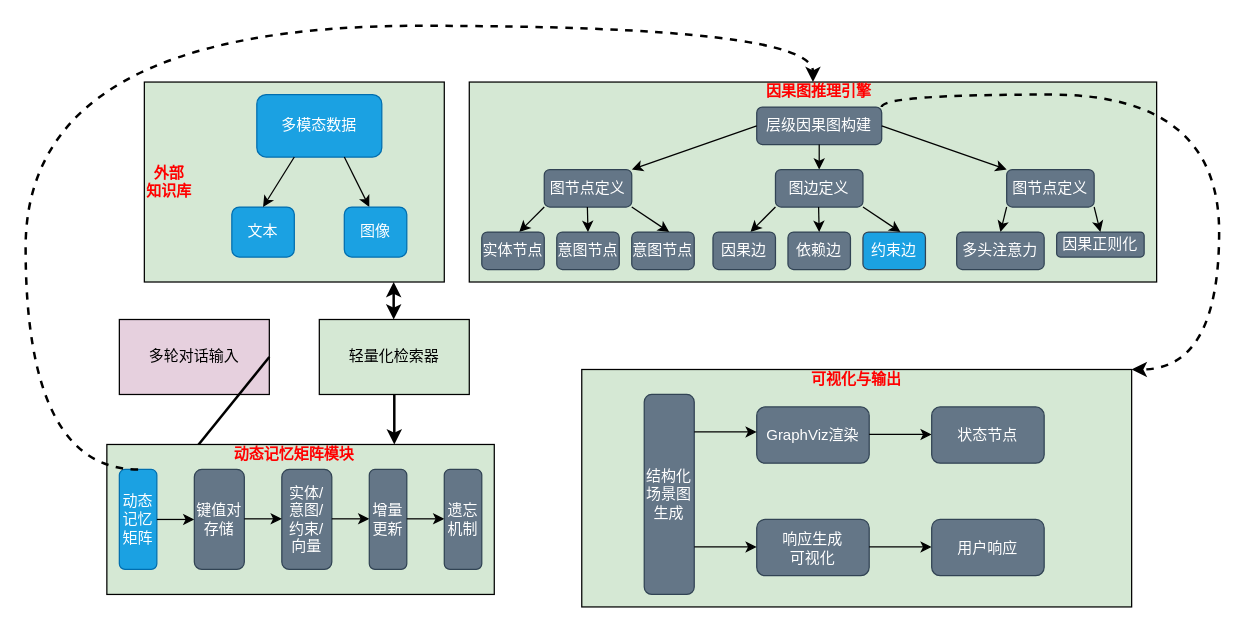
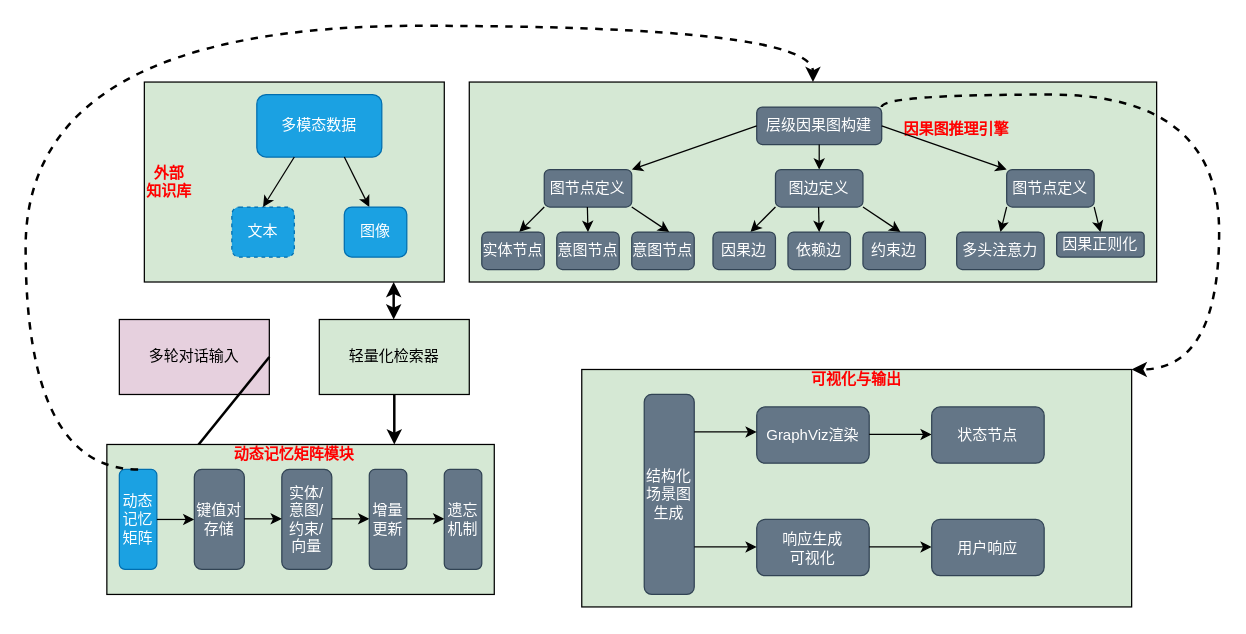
(819, 91) -> (957, 129)
(263, 232) -> (263, 232)
(894, 251) -> (894, 251)
